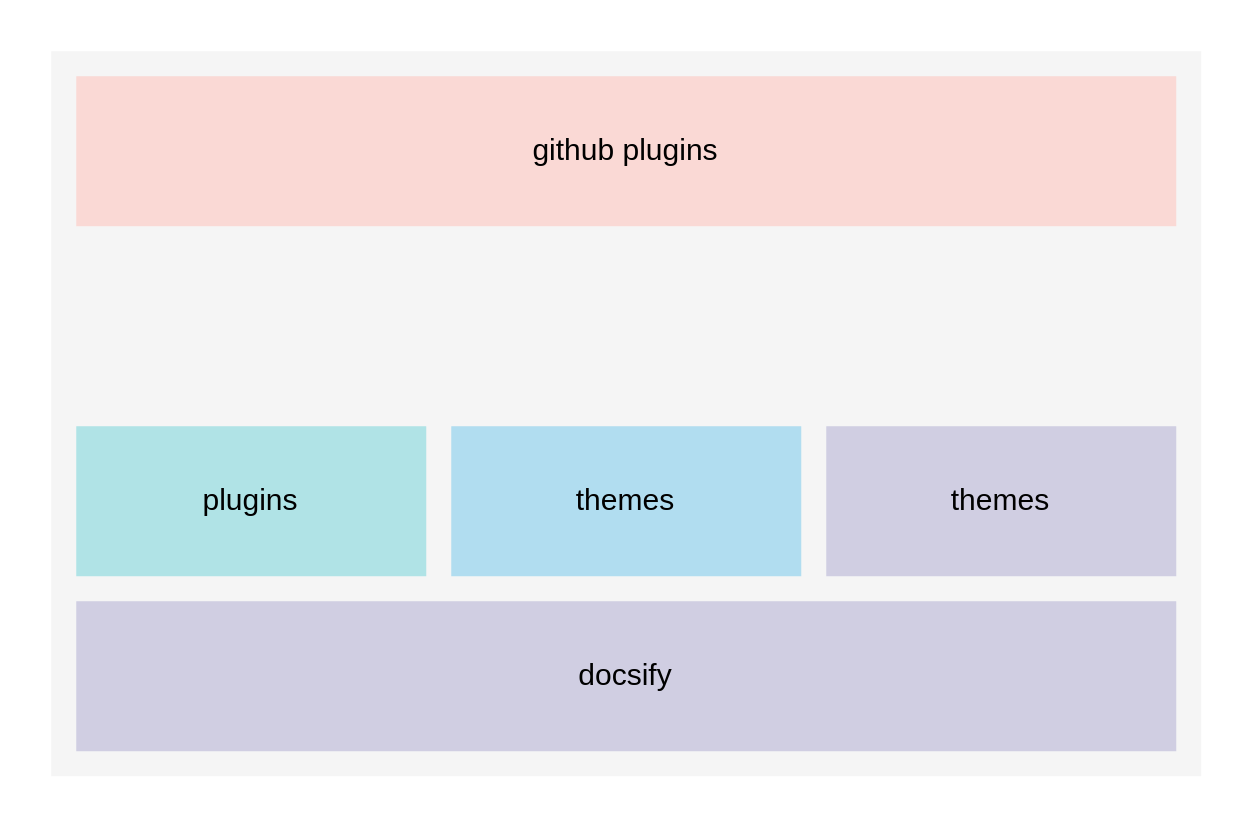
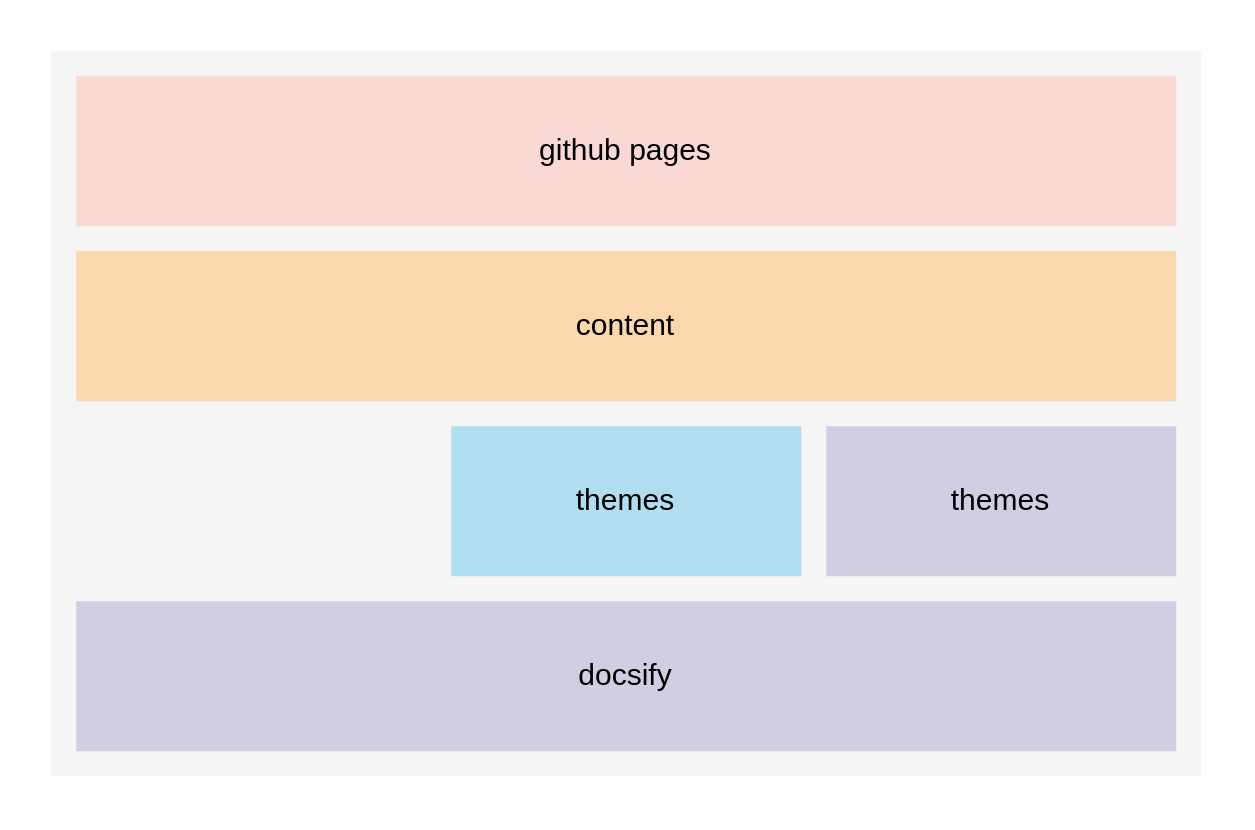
(626, 151) -> (626, 151)
none -> (626, 326)
(251, 501) -> none
